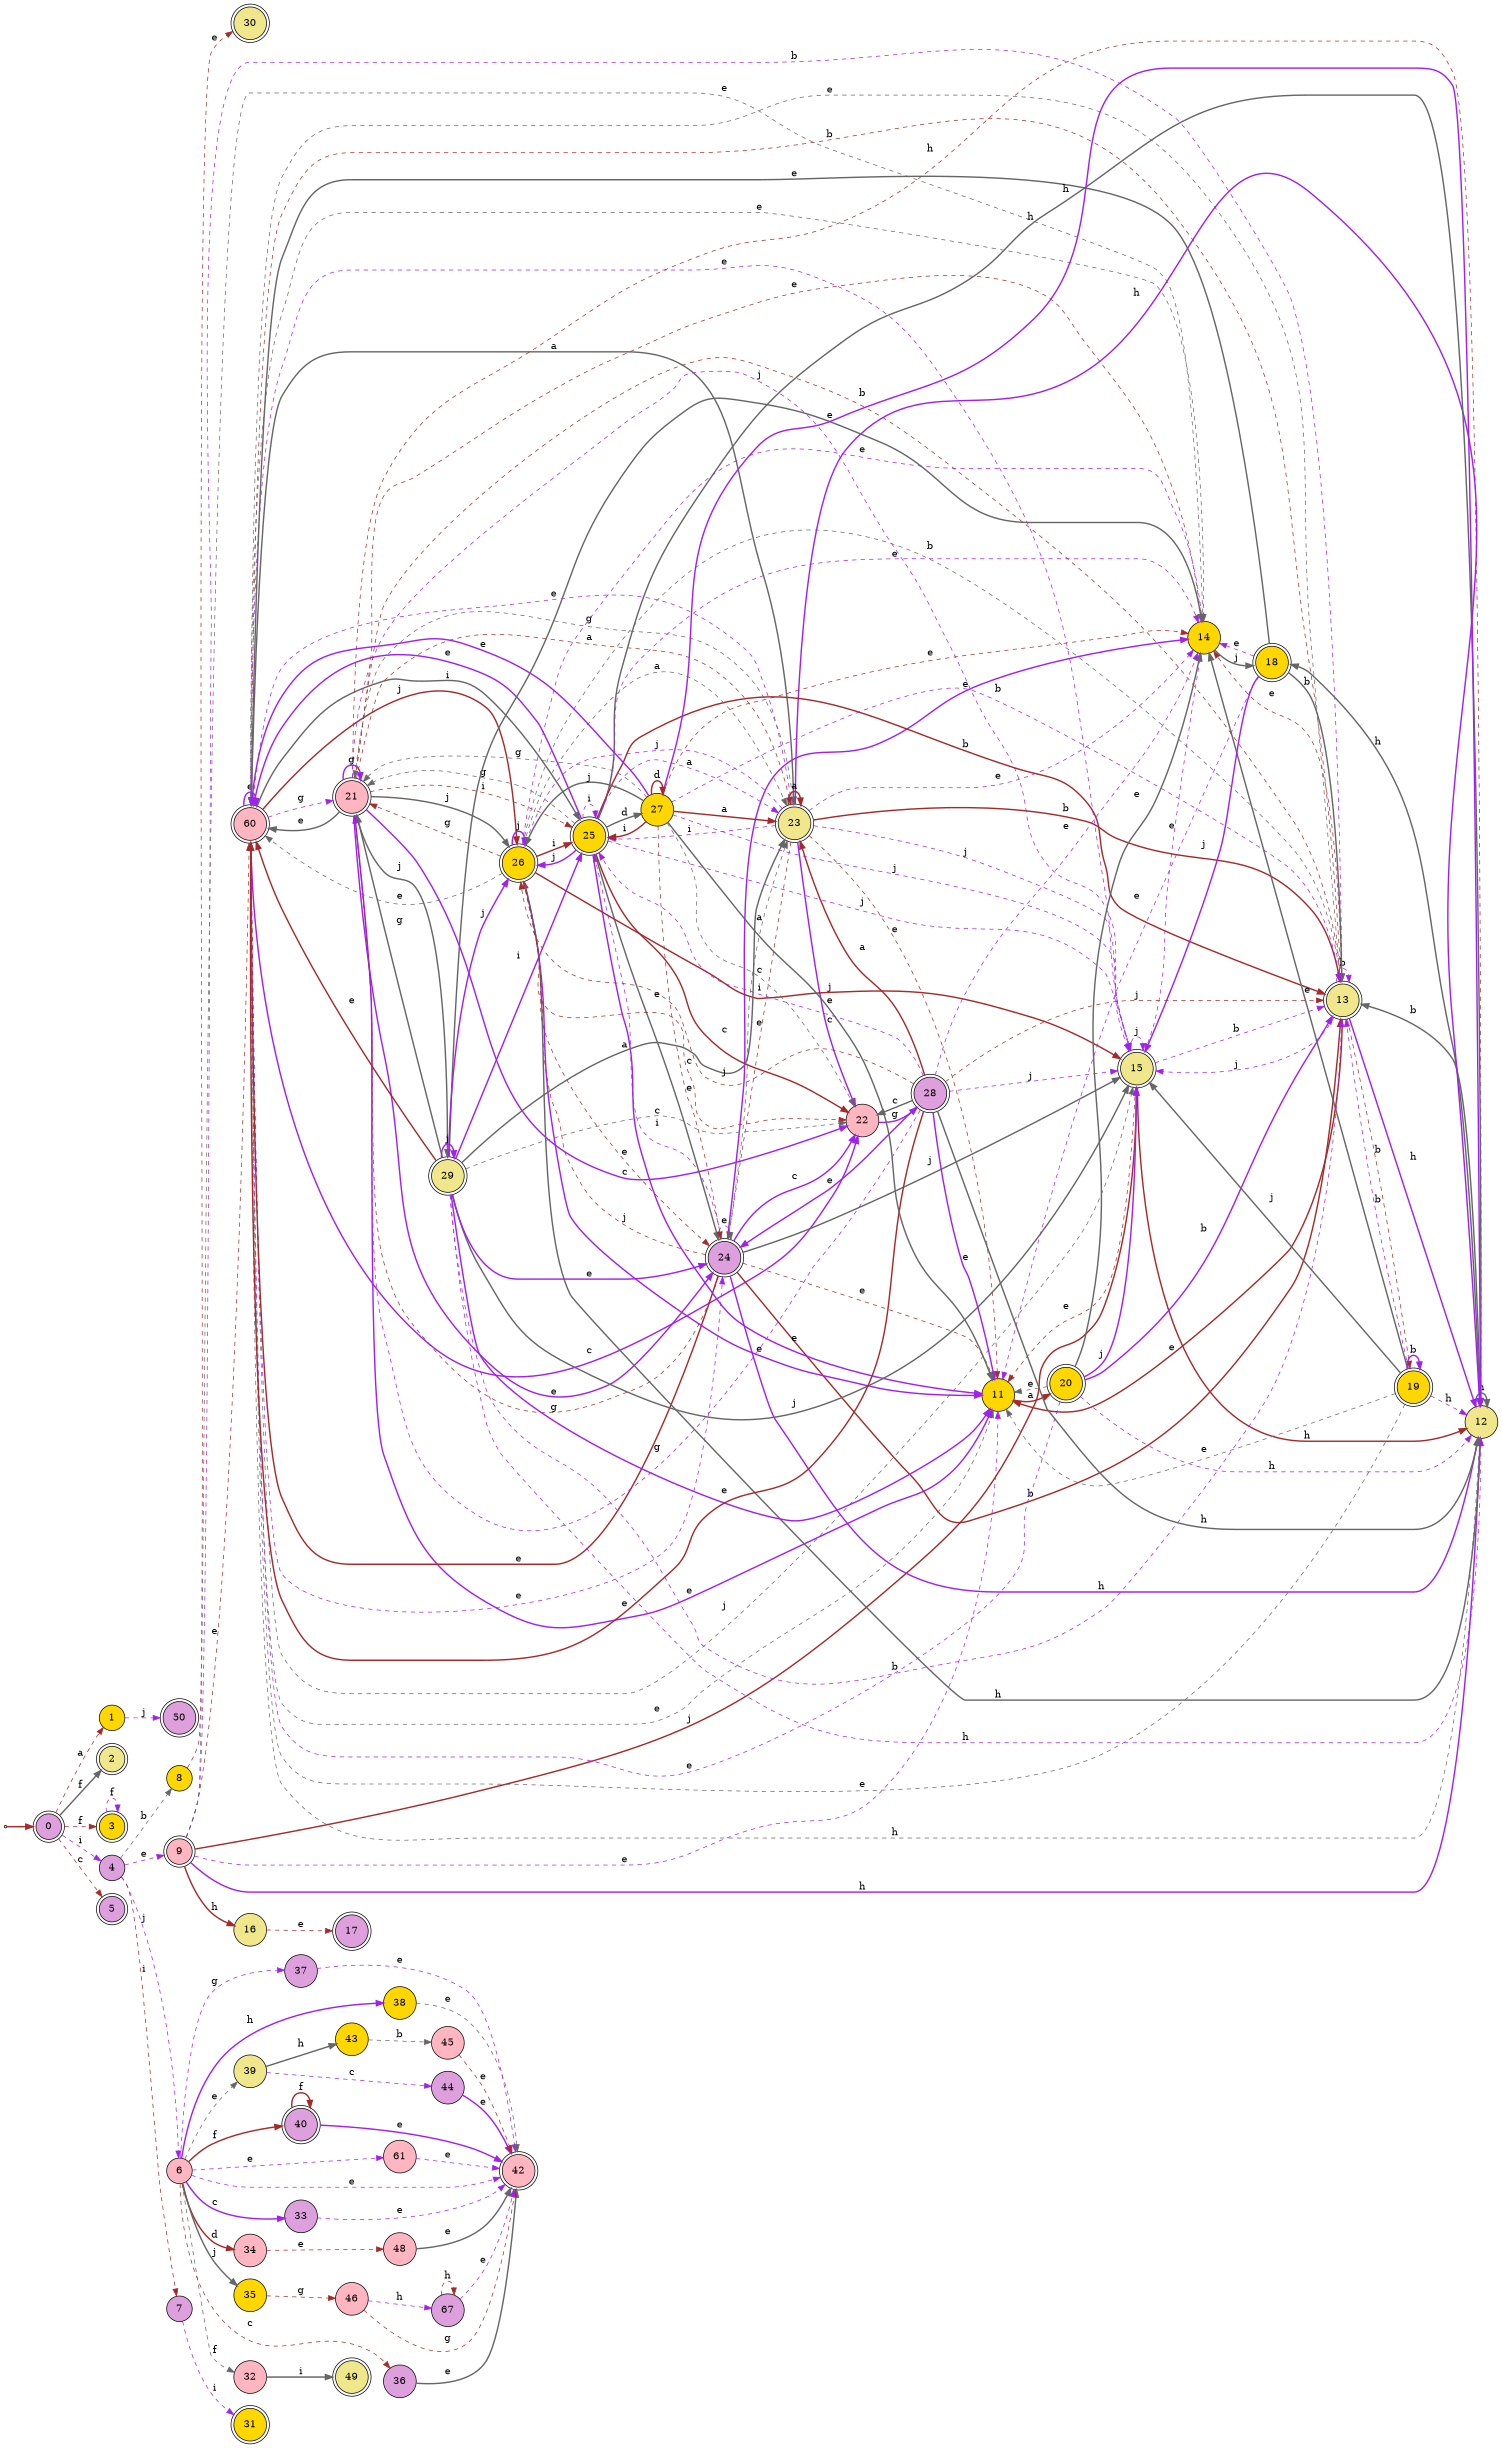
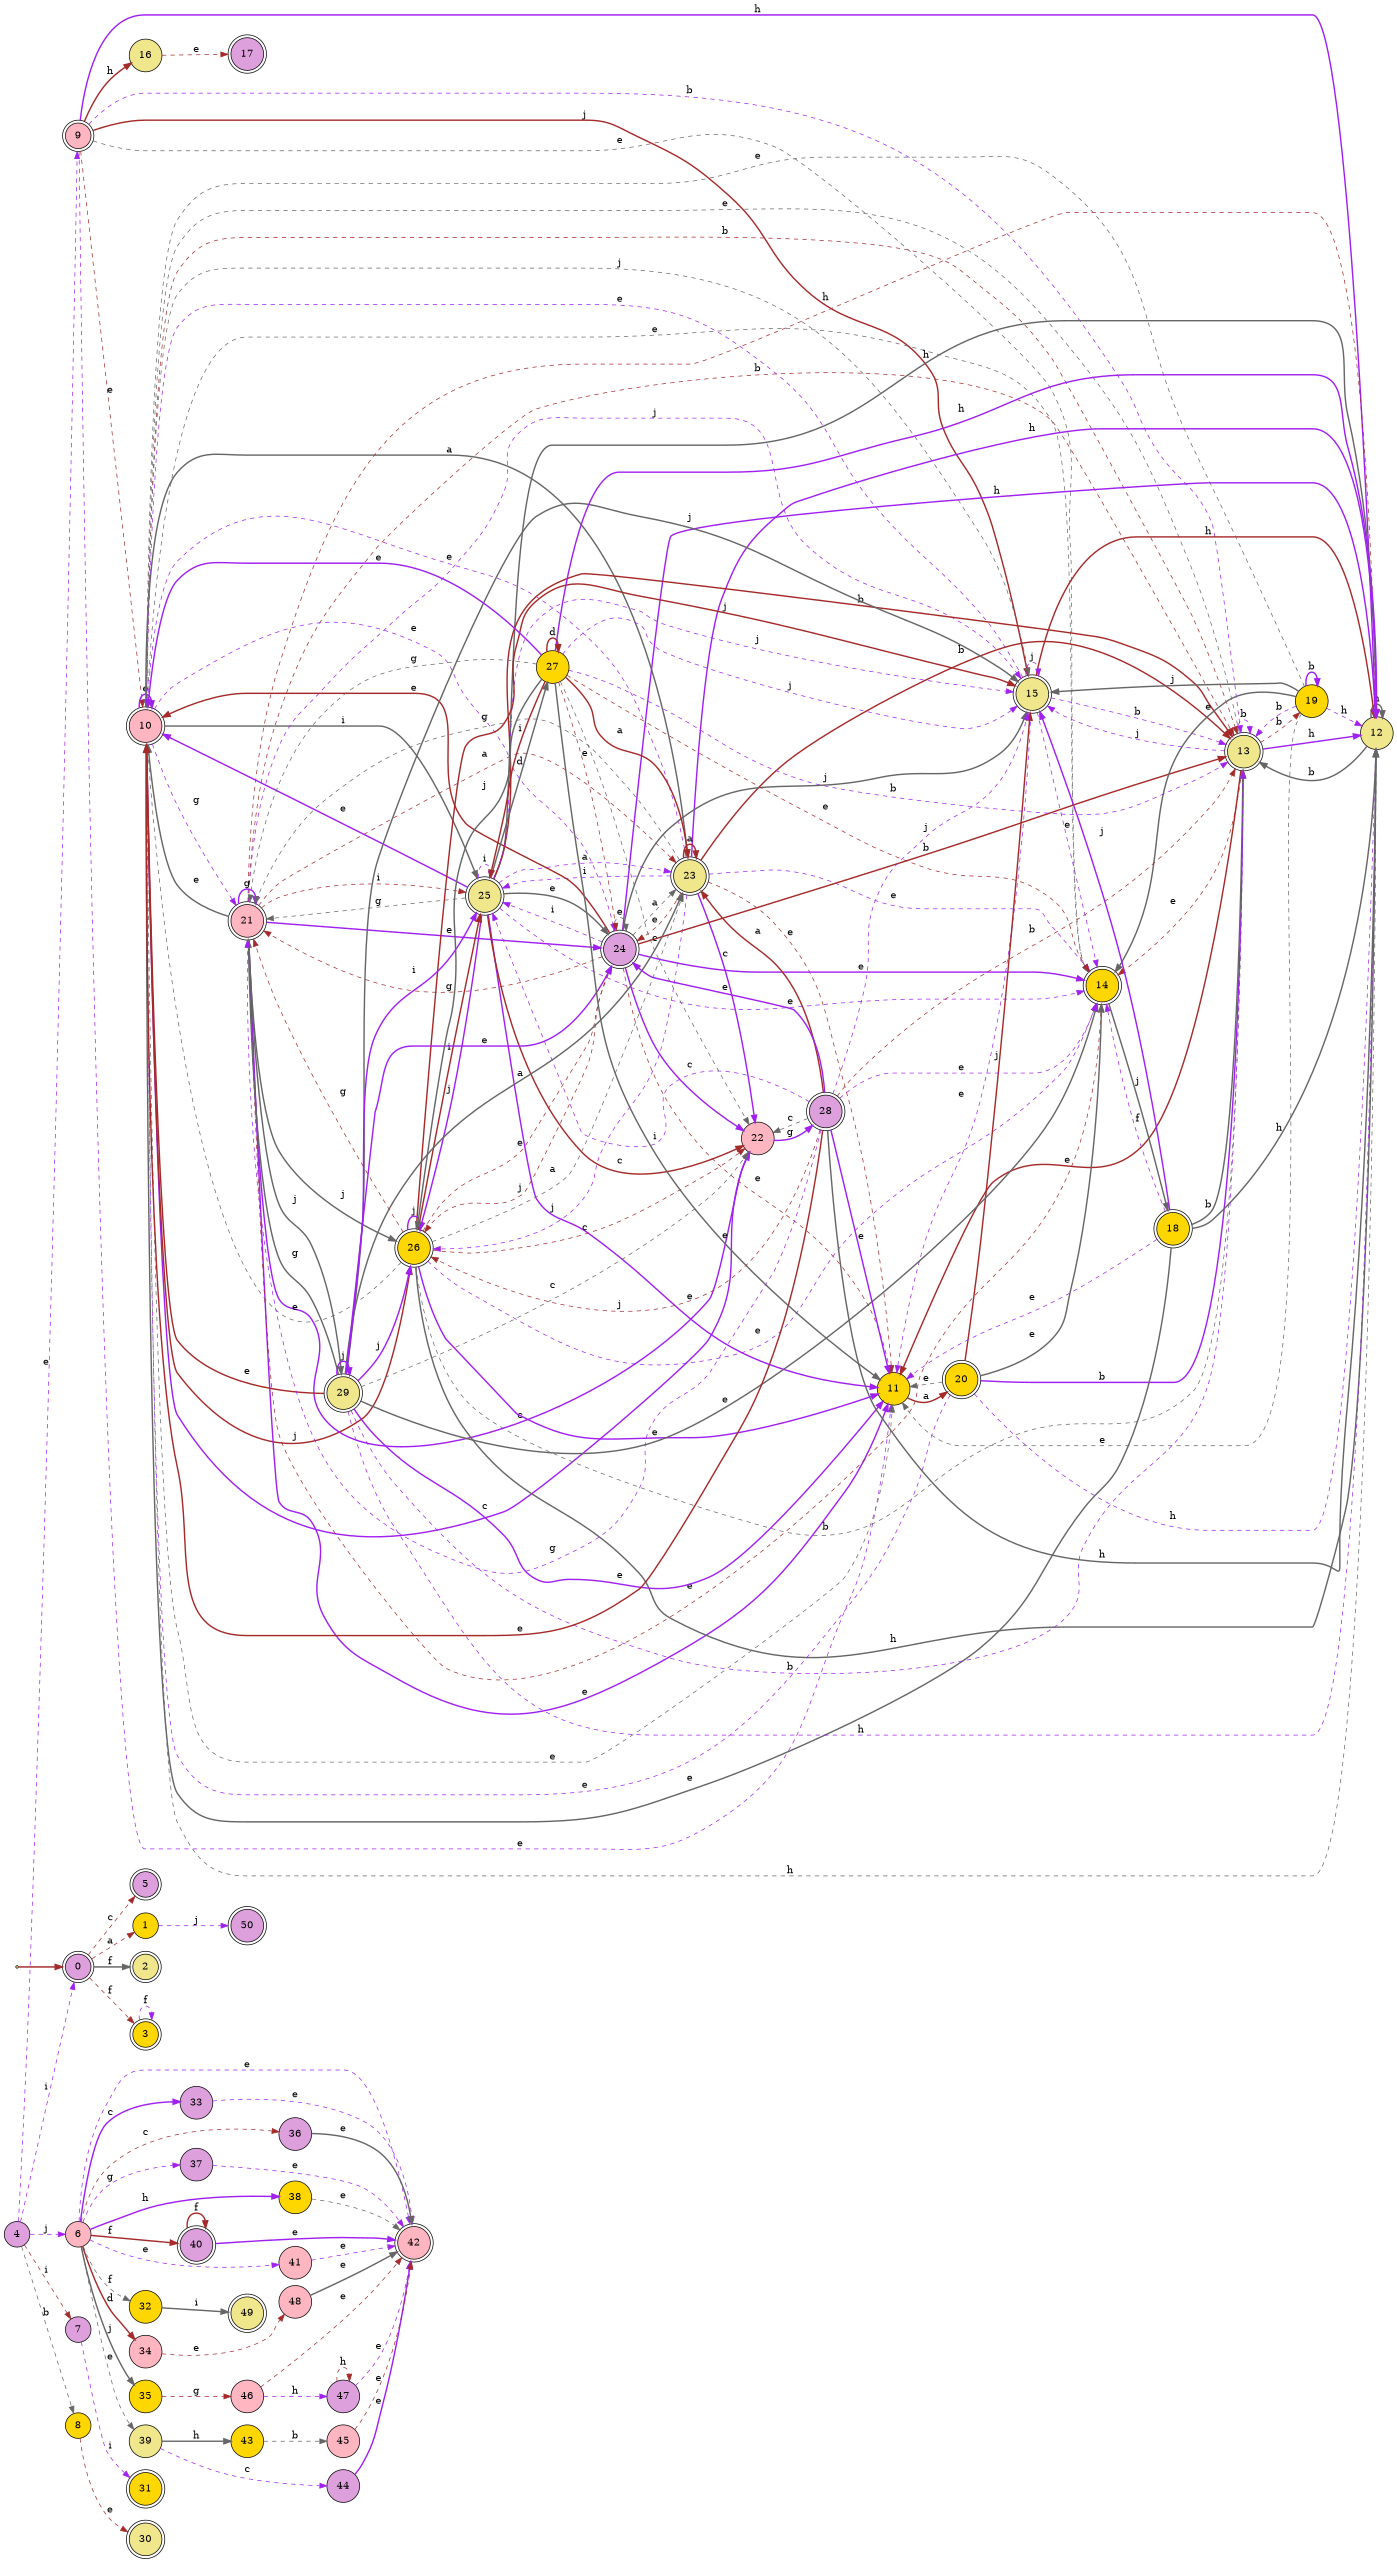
(1204, 638) -> (1102, 986)
(1237, 644) -> (1138, 1119)
(250, 824) -> (146, 726)
(589, 836) -> (485, 896)
(1025, 880) -> none
(1137, 995) -> (1032, 930)
(1447, 1015) -> (1333, 1015)
(898, 1106) -> (794, 1124)
(1130, 1243) -> (1001, 1041)
(1104, 1293) -> (993, 1046)
(1414, 1387) -> (1312, 701)
(79, 1846) -> (47, 2106)
(400, 2157) -> (295, 2263)
(448, 2310) -> (343, 2396)
(448, 2338) -> (343, 2296)
(250, 2377) -> (146, 2307)
